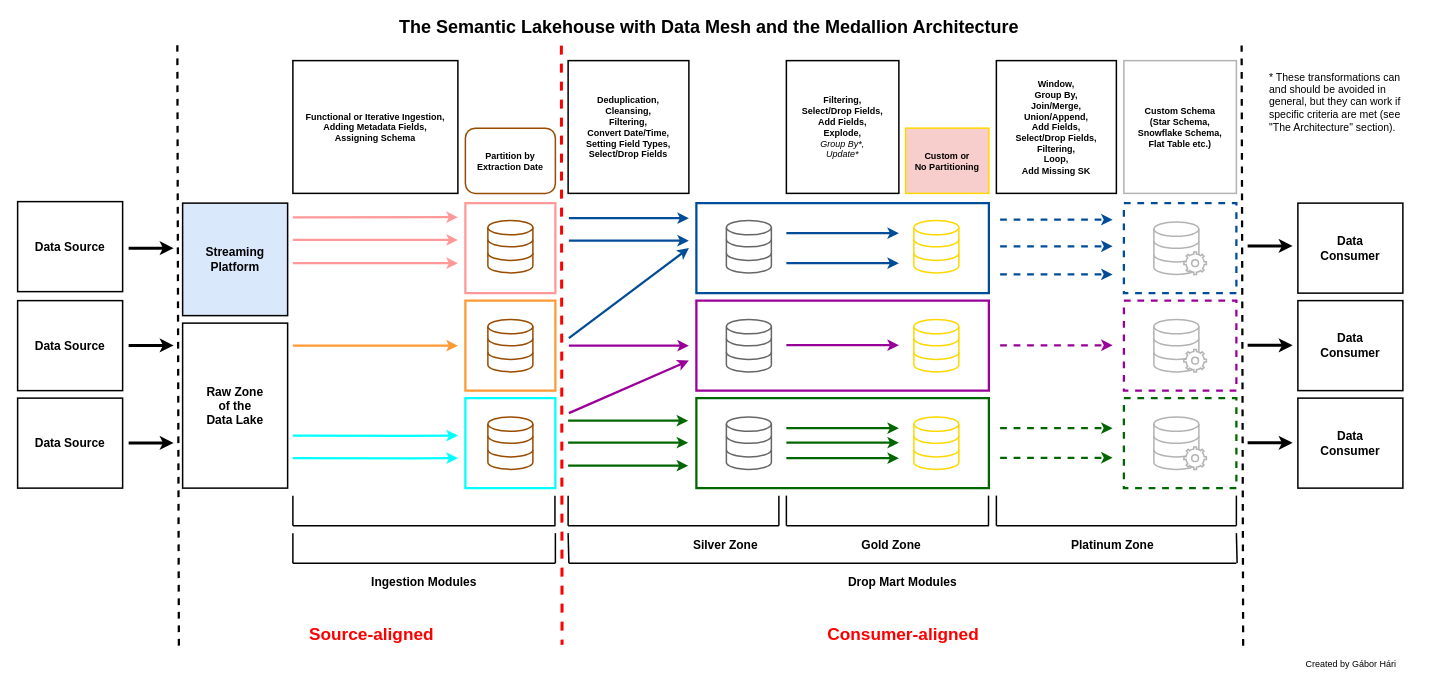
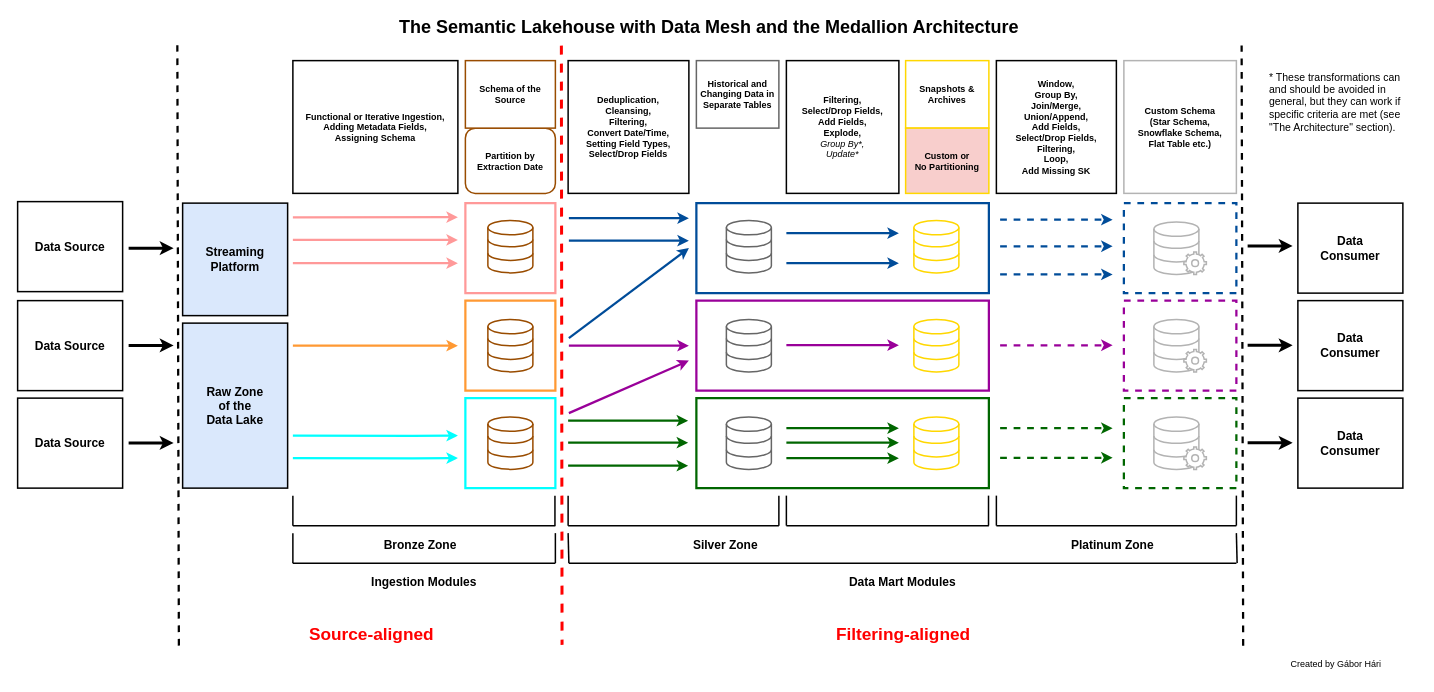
none -> (510, 94)
none -> (738, 94)
none -> (947, 94)
none -> (510, 127)
(235, 405) -> (235, 405)
none -> (420, 544)
(891, 544) -> none
(903, 582) -> (903, 582)
(903, 634) -> (903, 634)
(1351, 664) -> (1336, 664)
